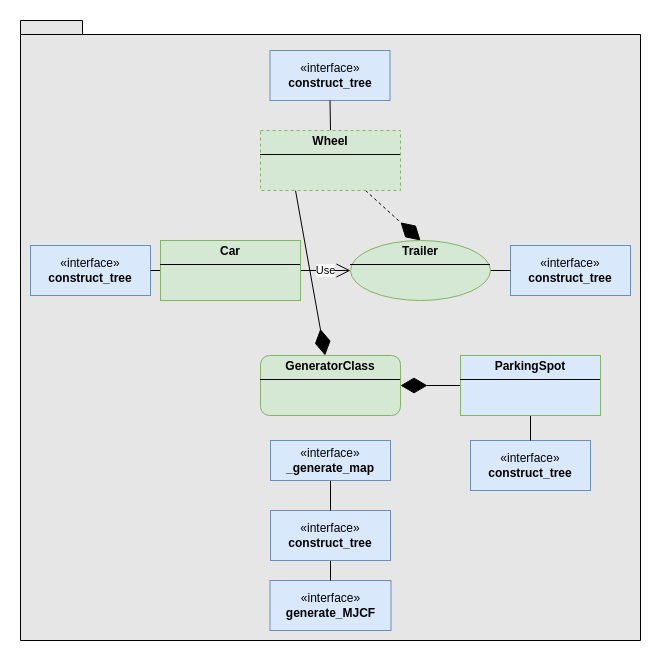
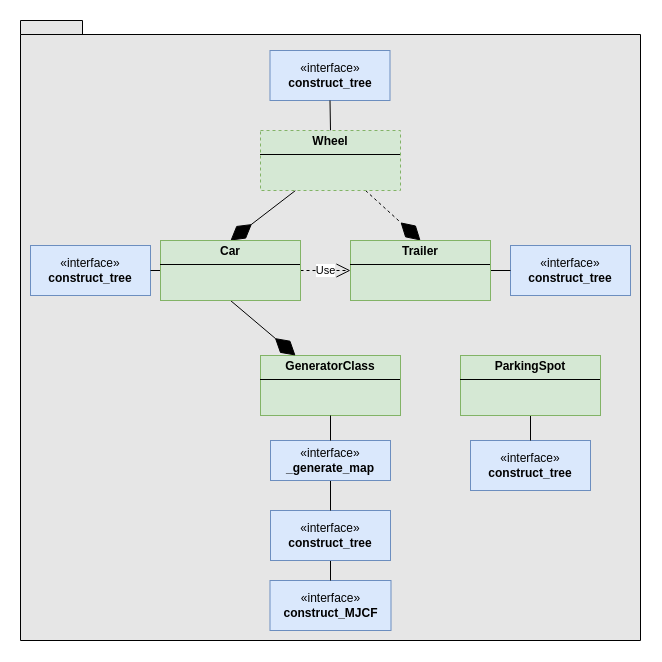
(308, 260) -> (273, 208)
(340, 271) -> (340, 271)
(421, 271) -> (421, 271)
none -> (253, 319)
(331, 386) -> (331, 386)
(443, 386) -> none
(531, 386) -> (531, 386)
none -> (331, 429)
(331, 606) -> (331, 606)
